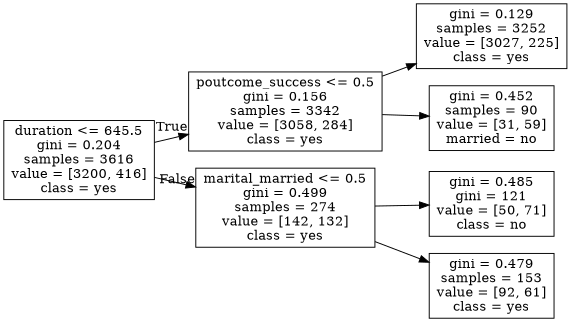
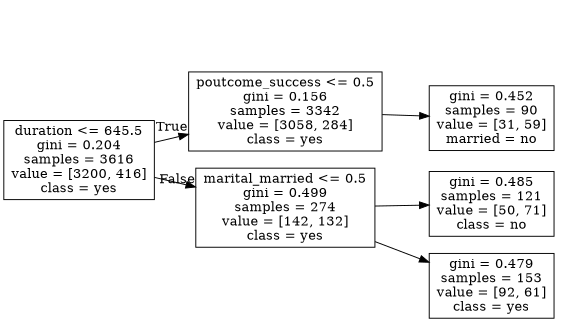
(492, 36) -> none
(492, 204) -> (492, 204)
